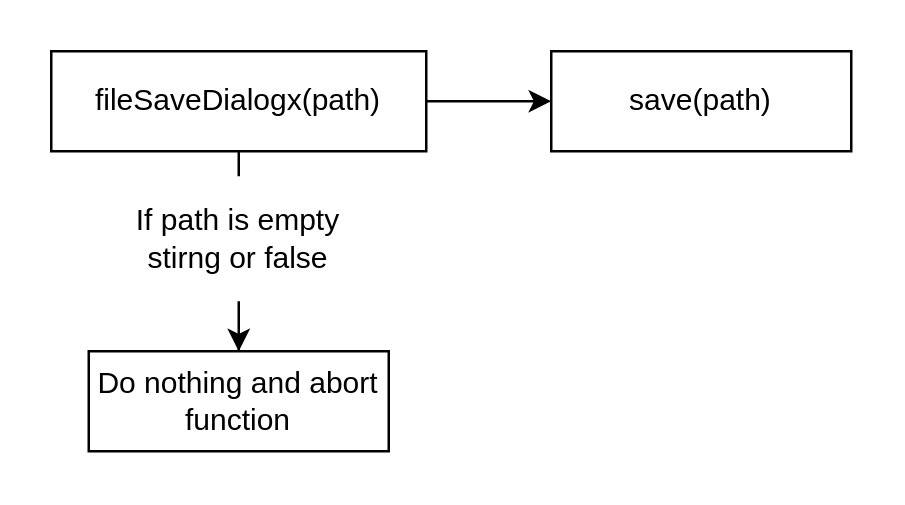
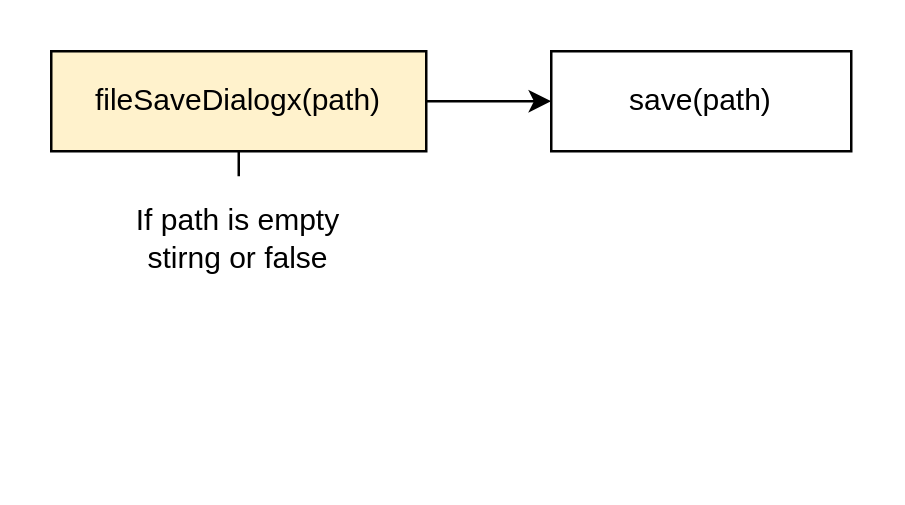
(239, 101) -> (239, 101)
(239, 334) -> none
(239, 401) -> none
